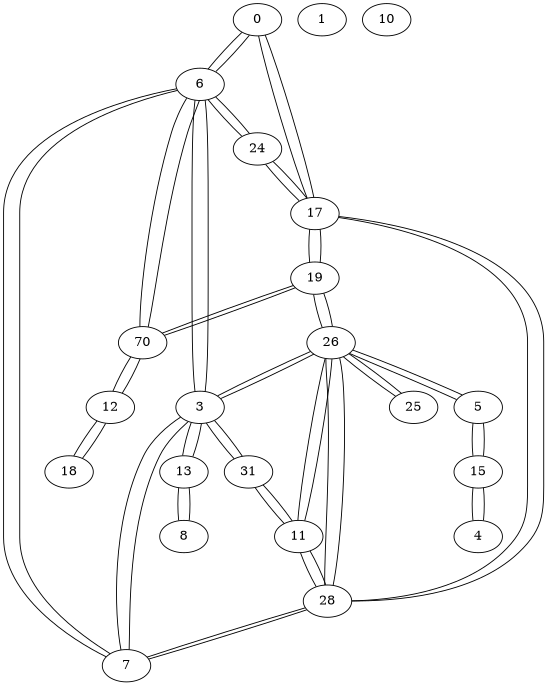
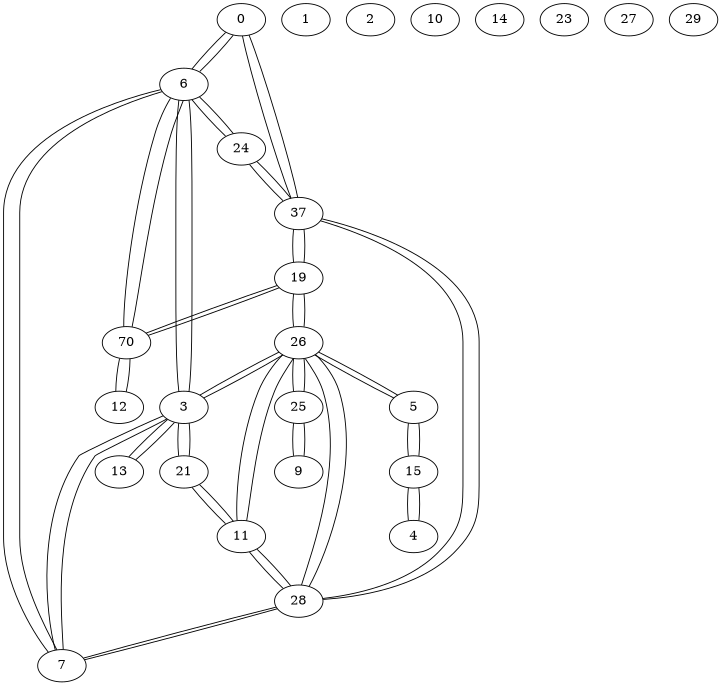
none -> (371, 20)
none -> (500, 20)
none -> (564, 20)
none -> (629, 20)
none -> (694, 20)
(315, 214) -> (299, 214)
(69, 472) -> none
(249, 472) -> (184, 472)
none -> (299, 472)
(184, 537) -> none
